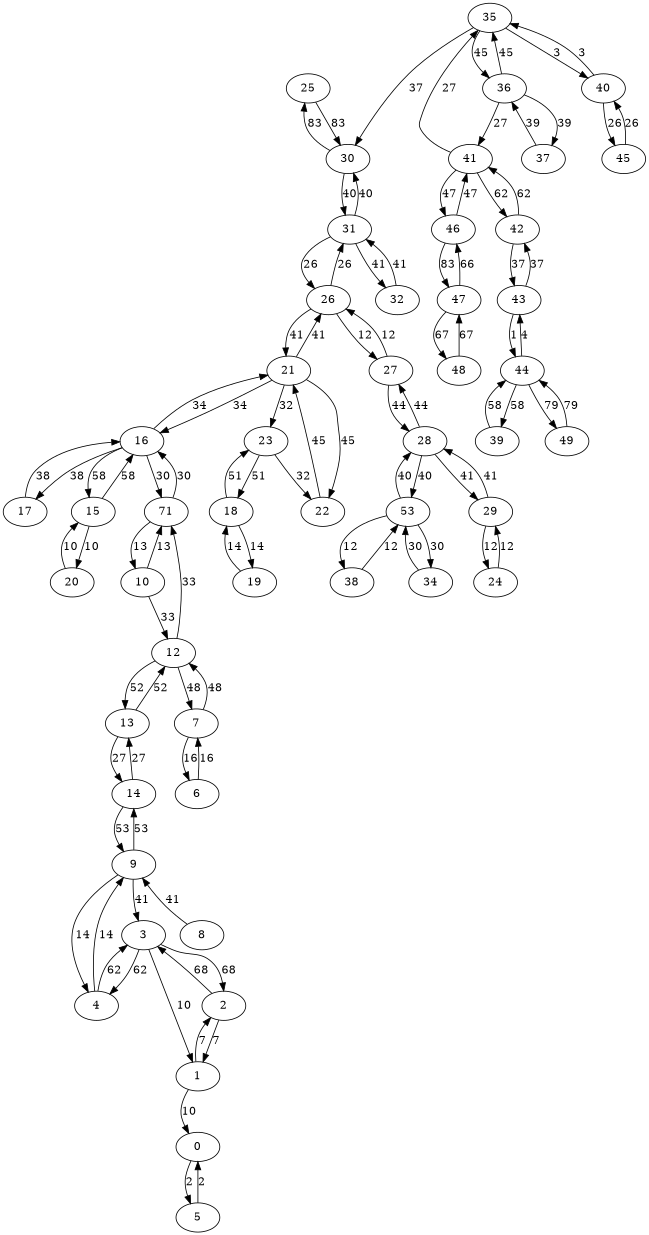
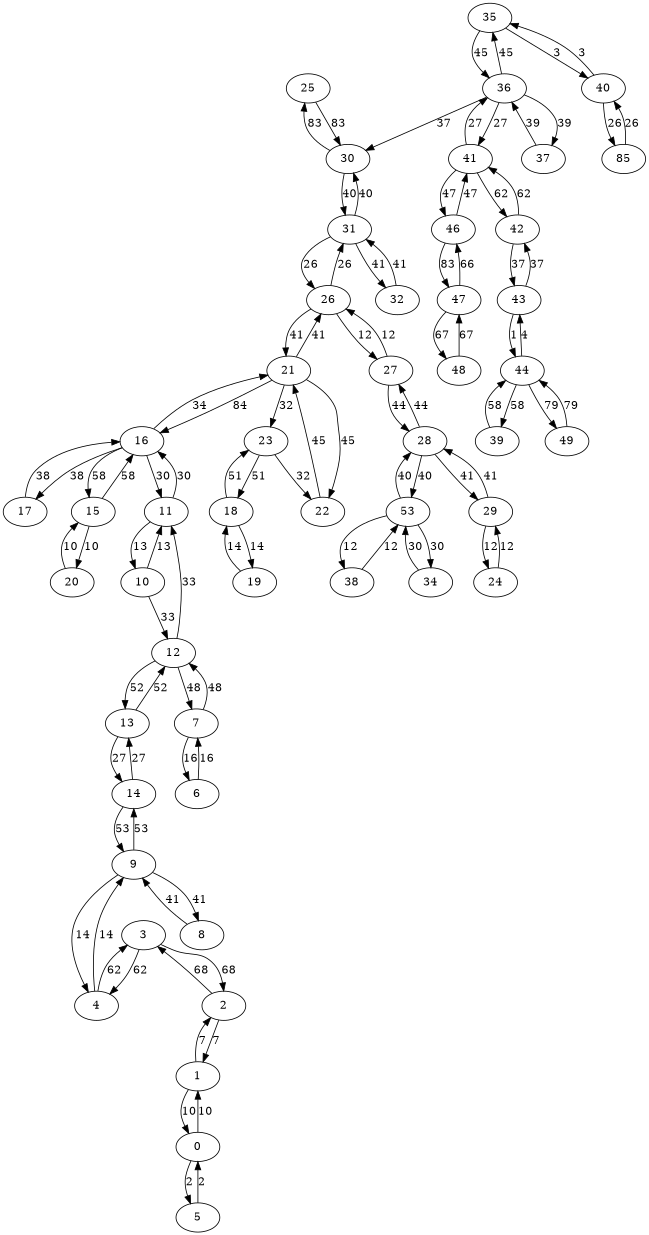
(408, 74) -> (430, 122)
(430, 96) -> (467, 121)
(624, 159) -> (624, 159)
(240, 406) -> (240, 406)
(166, 512) -> (166, 512)
(134, 896) -> (178, 888)
(169, 1002) -> (198, 1116)
